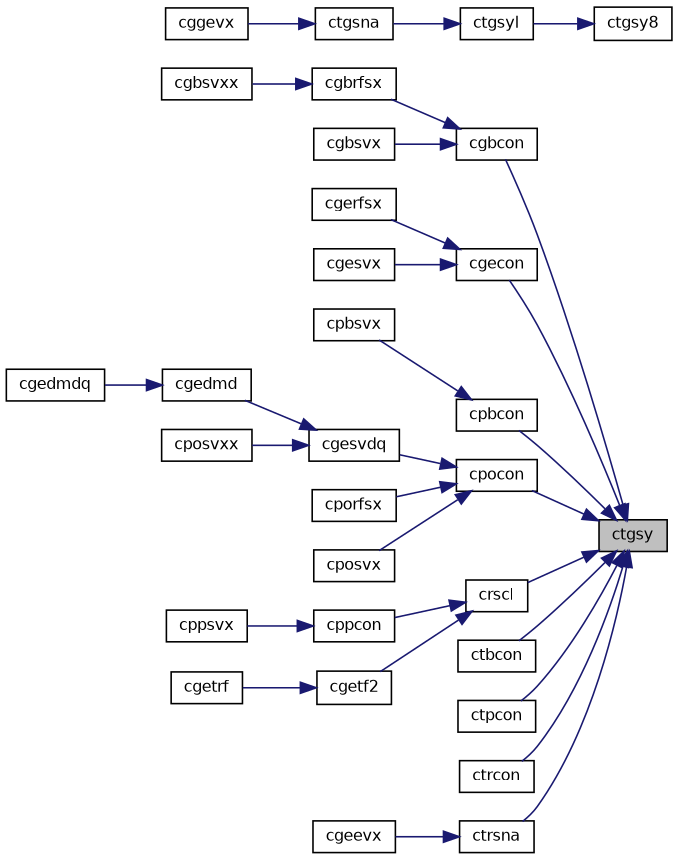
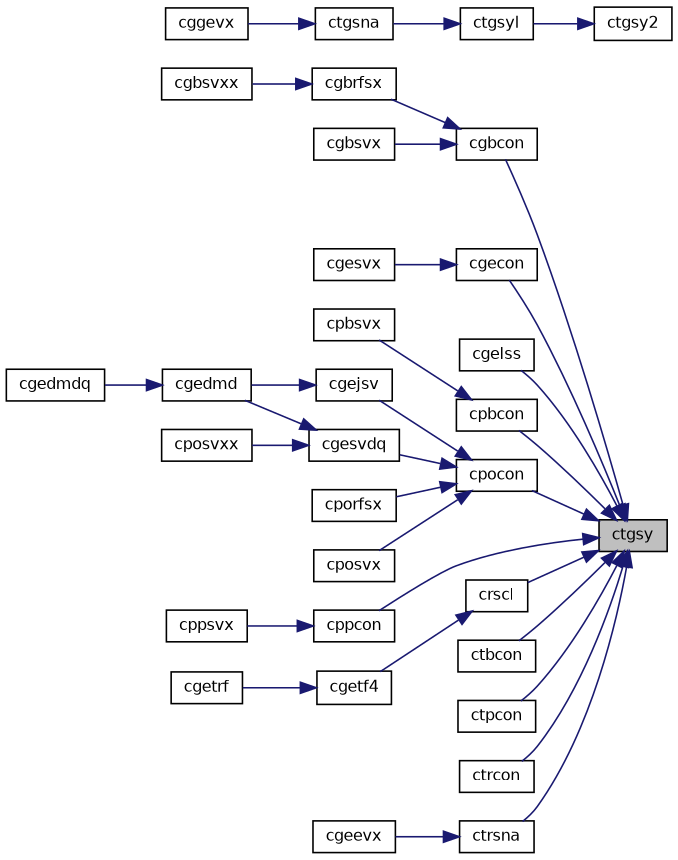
(633, 24) -> (633, 24)
(354, 204) -> none
none -> (497, 355)
none -> (354, 385)
(422, 612) -> (475, 559)
(354, 688) -> (354, 688)
